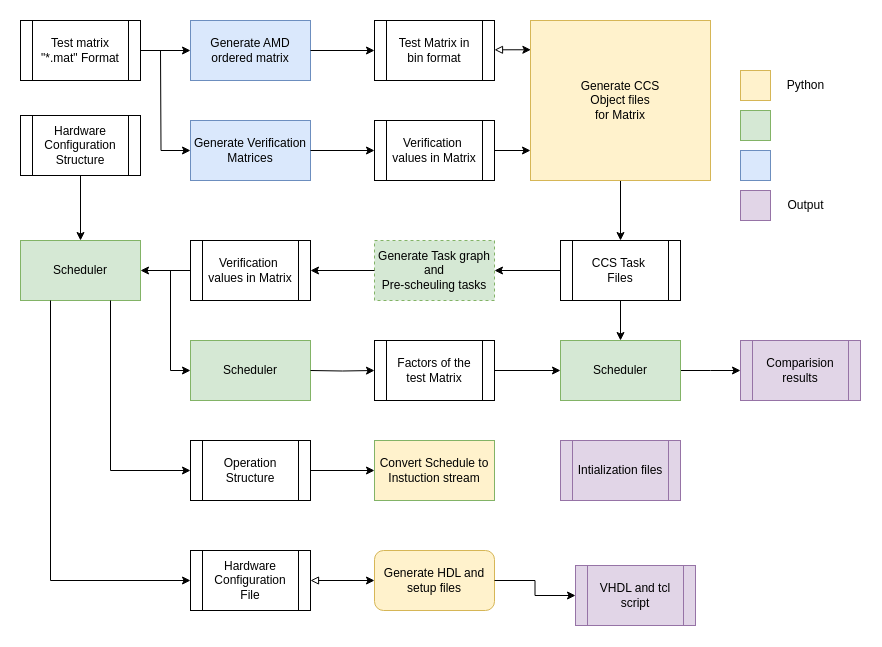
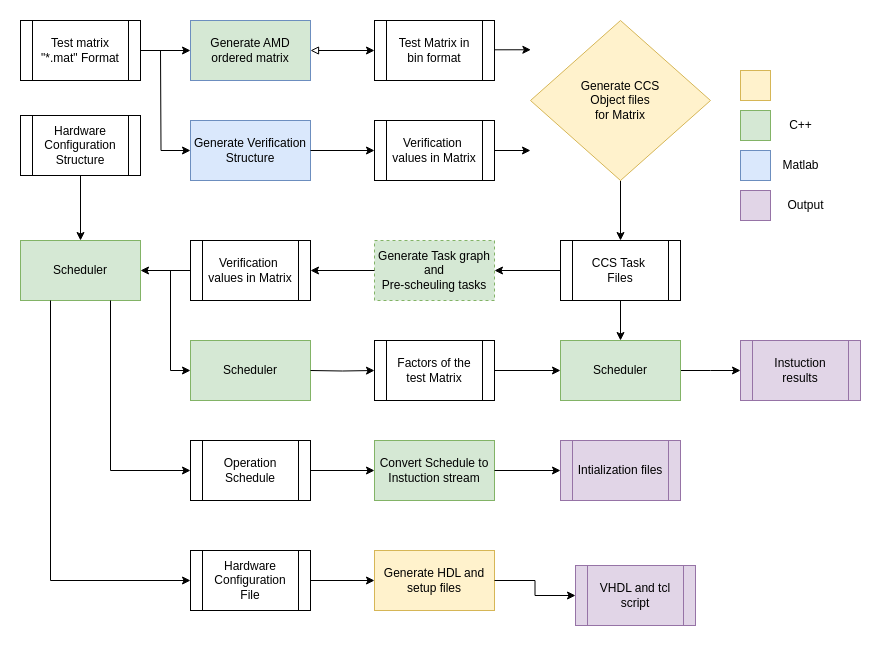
(504, 50) -> (500, 50)
(251, 51) -> (251, 51)
(316, 51) -> (320, 51)
(806, 86) -> none
(621, 101) -> (621, 101)
none -> (801, 126)
(251, 151) -> (251, 151)
none -> (801, 166)
(801, 371) -> (801, 371)
(251, 471) -> (251, 471)
(435, 471) -> (435, 471)
none -> (525, 471)
(320, 581) -> (316, 581)
(435, 581) -> (435, 581)
